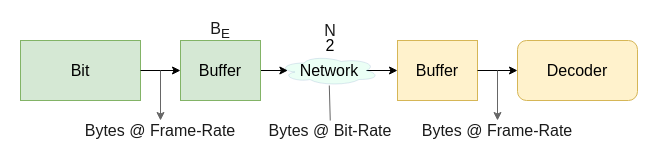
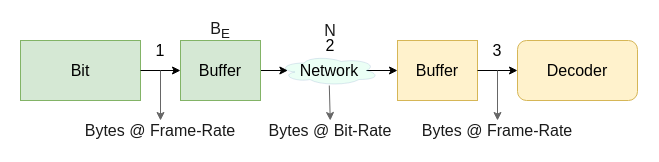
none -> (161, 51)
none -> (498, 51)
(330, 115) -> (330, 112)
